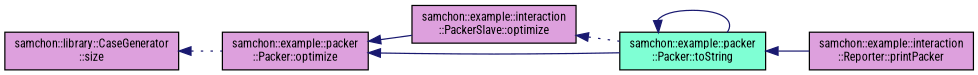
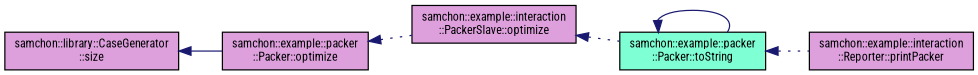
(396, 37) -> (396, 37)
(207, 51) -> (207, 51)
(794, 51) -> (794, 51)
(500, 54) -> none
